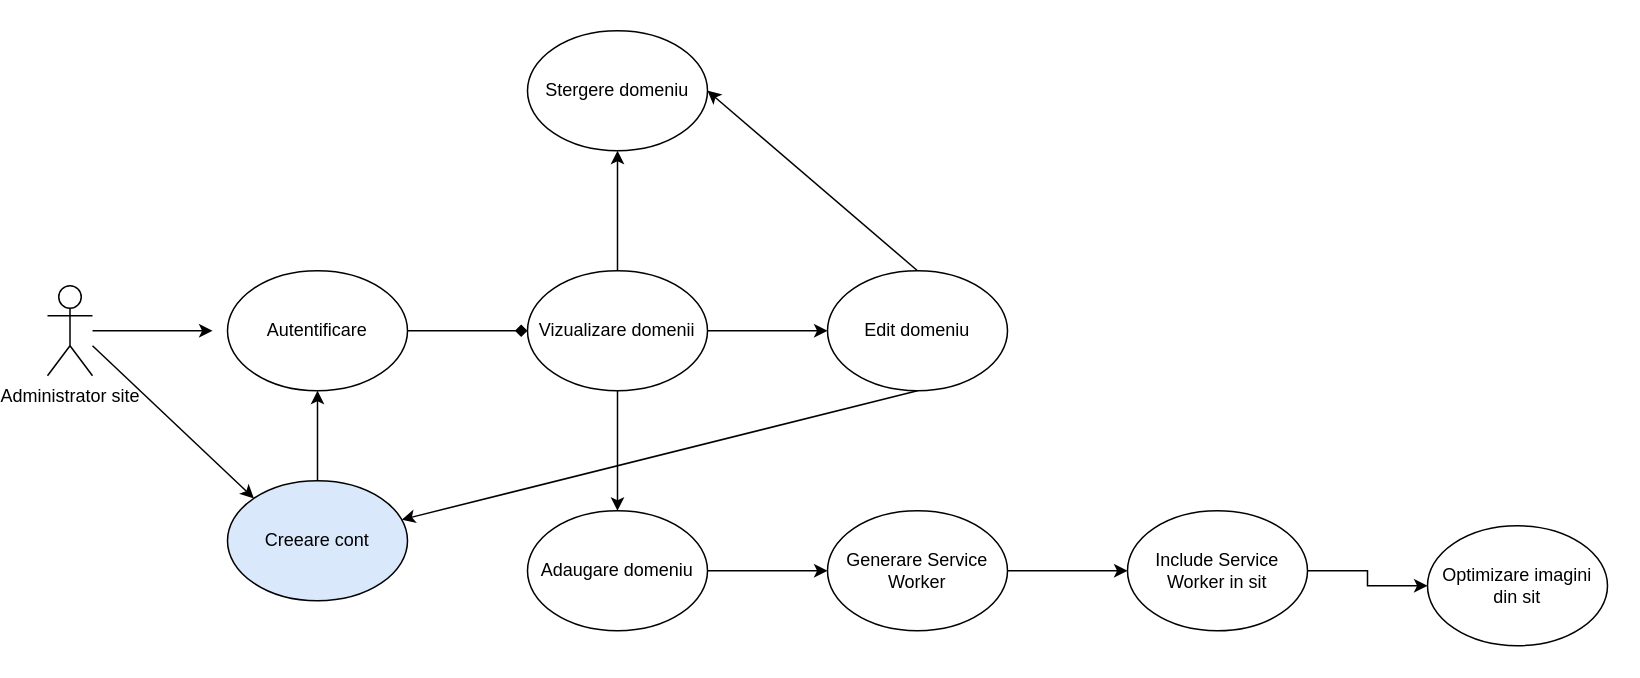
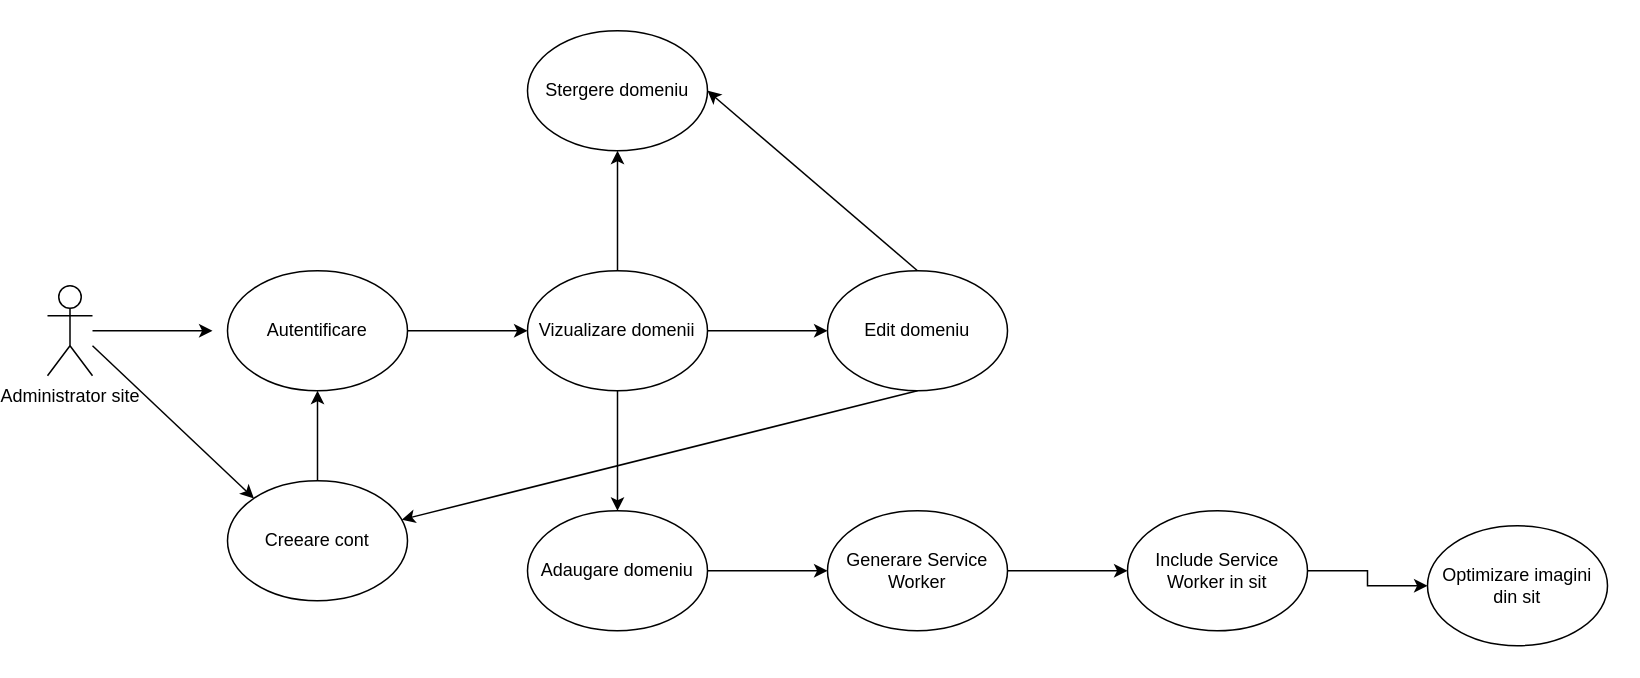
(515, 331) -> (516, 331)
(317, 541) -> (317, 541)
